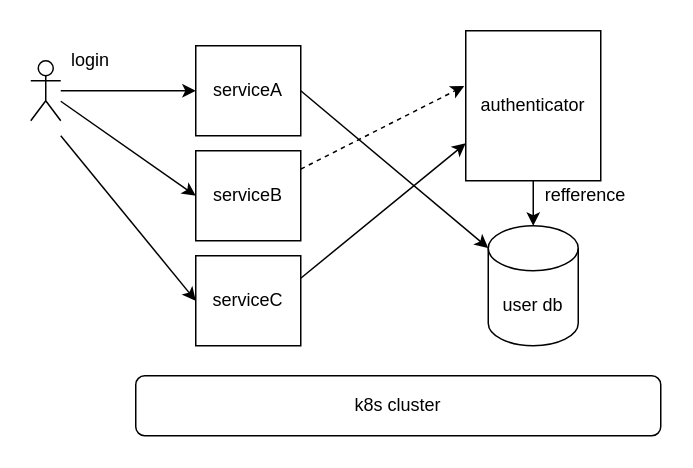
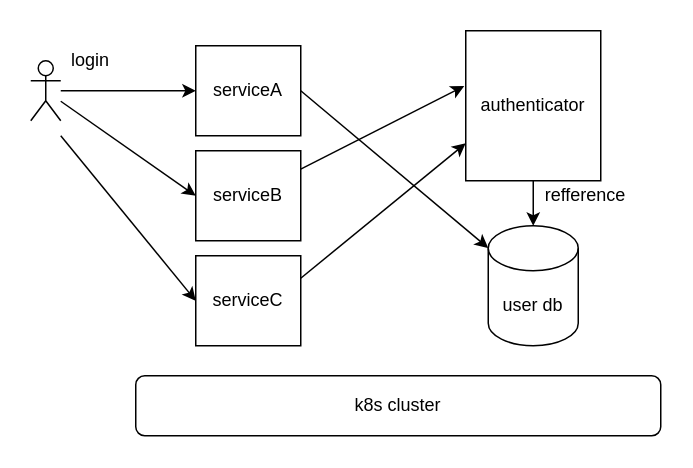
(378, 130) -> (378, 130)
